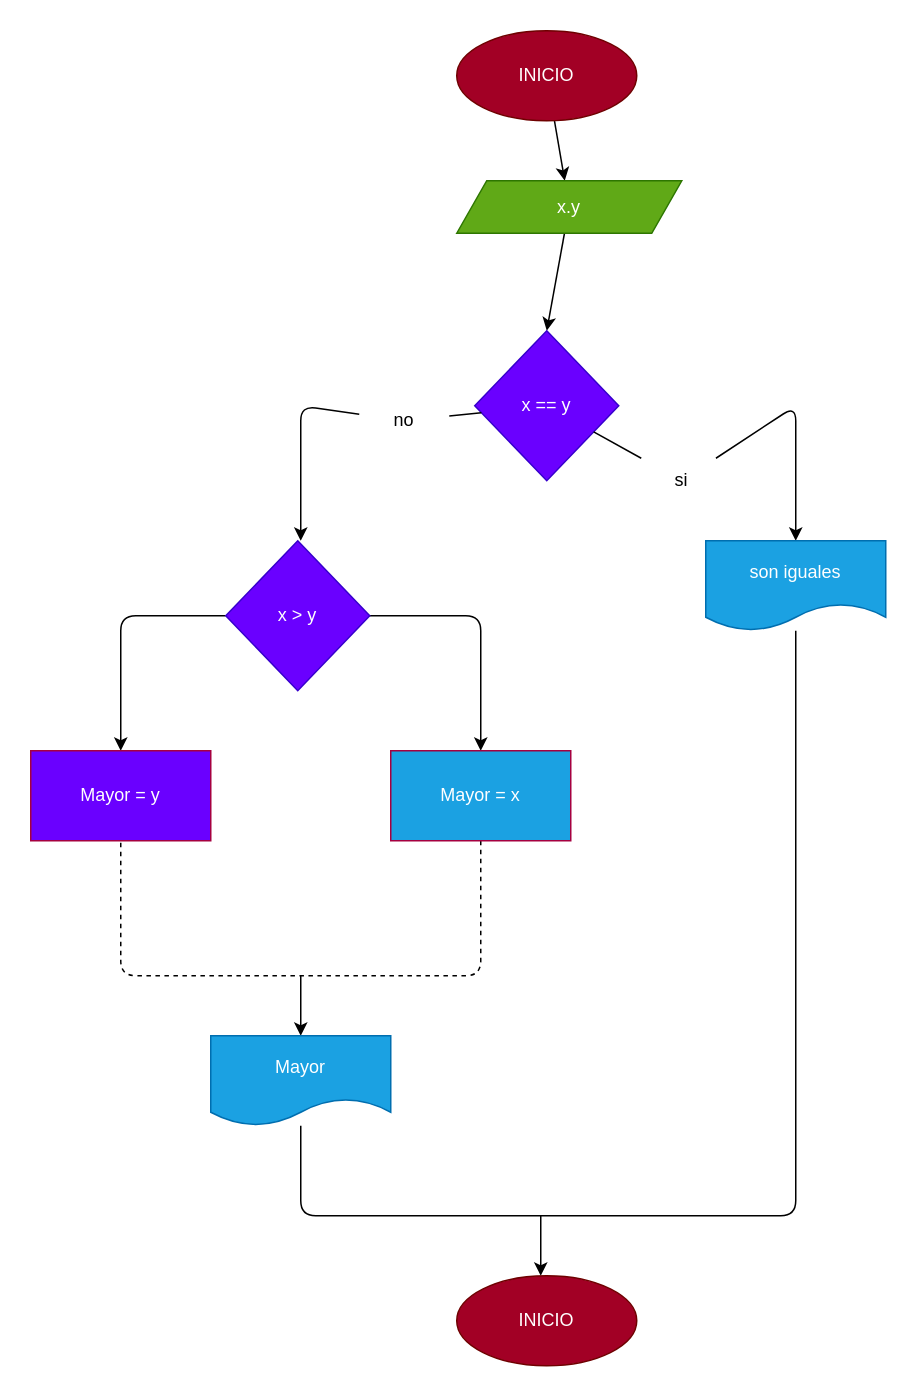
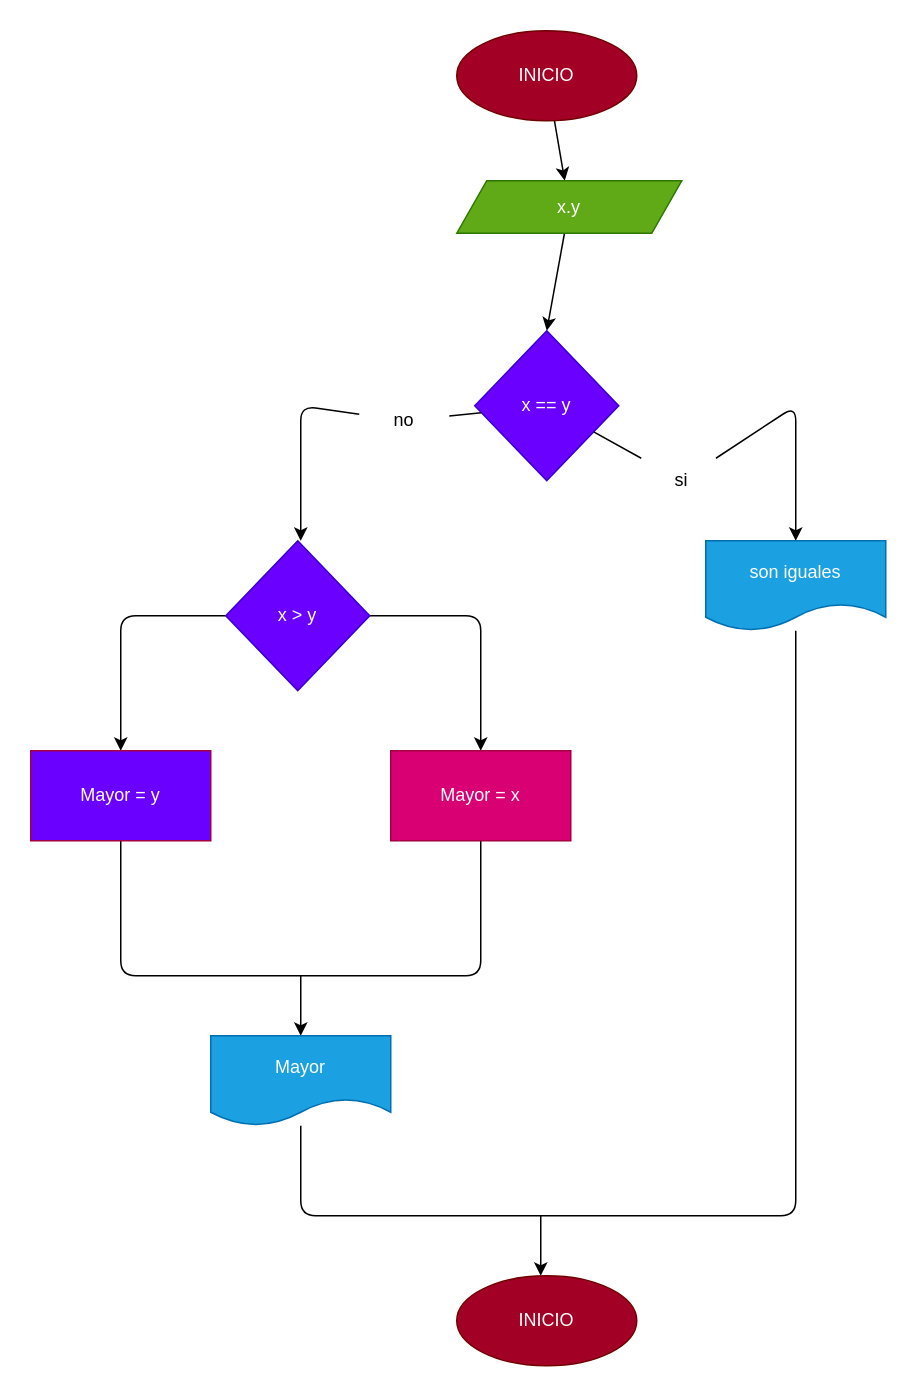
(481, 796) -> (481, 796)
(303, 976) -> (303, 976)
